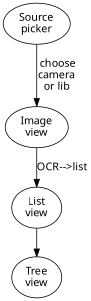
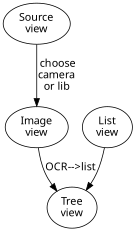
(37, 24) -> (37, 24)
(37, 163) -> (43, 167)
